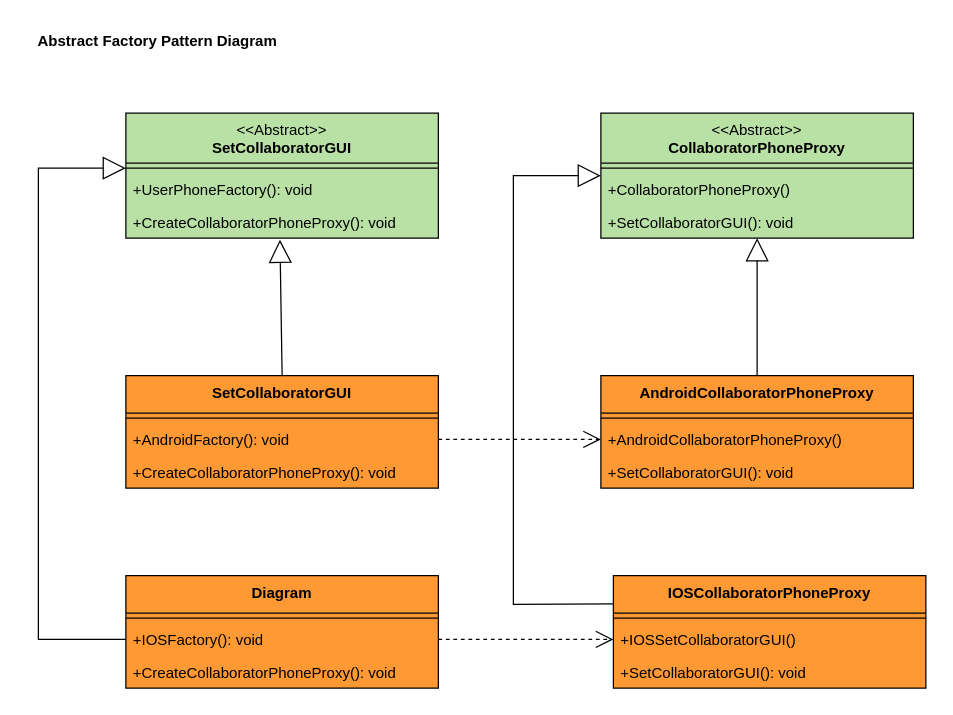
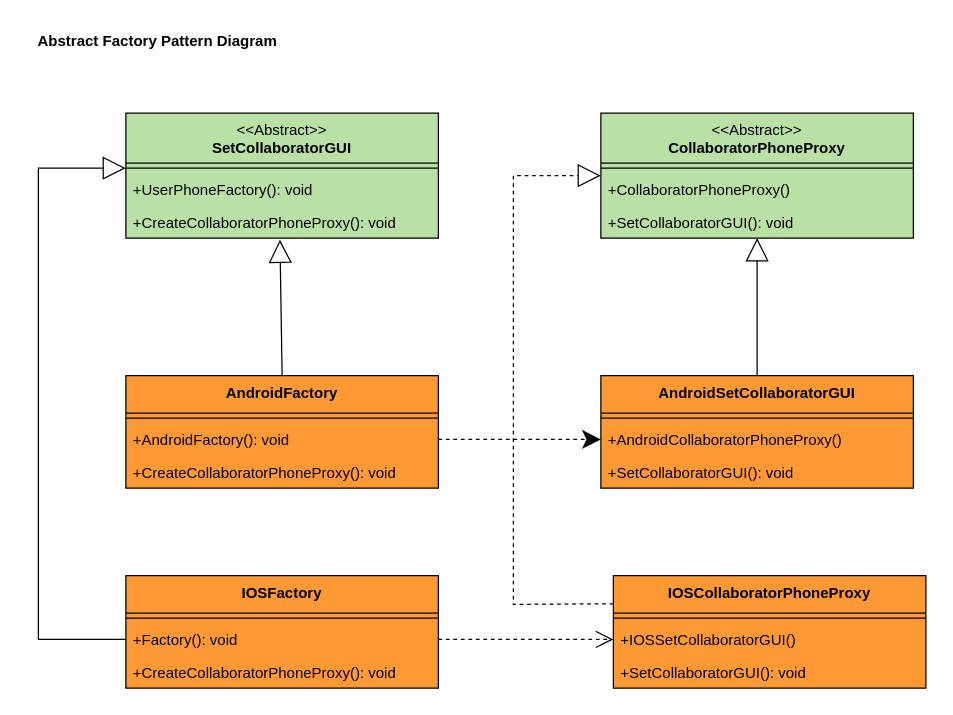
(282, 393) -> (282, 393)
(757, 393) -> (757, 393)
(513, 407) -> (513, 407)
(590, 439) -> (585, 439)
(282, 593) -> (282, 593)
(207, 641) -> (194, 641)
